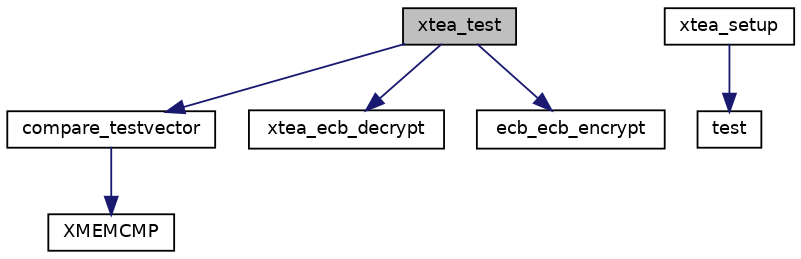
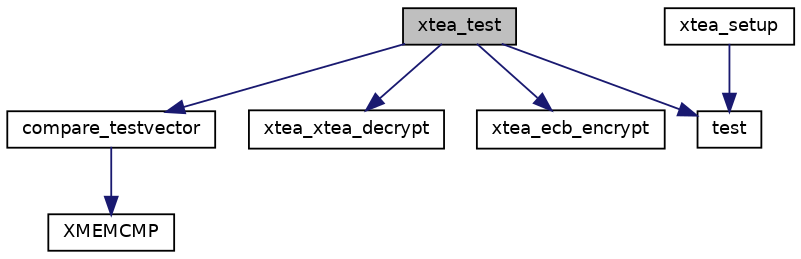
none -> (591, 77)
(346, 129) -> (346, 129)
(571, 129) -> (571, 129)
